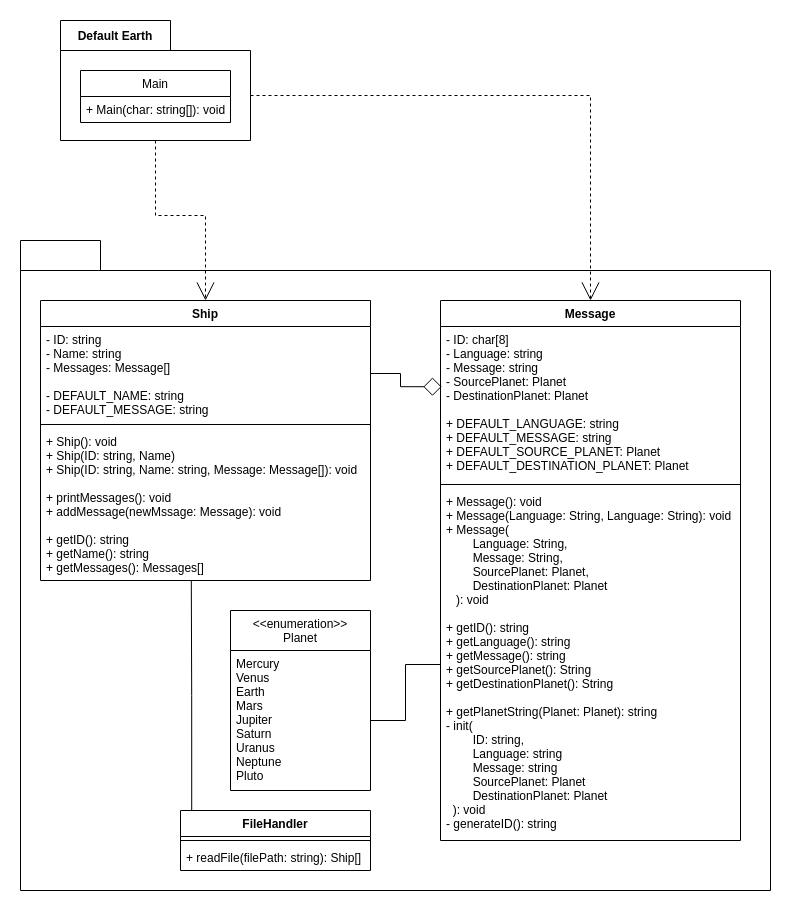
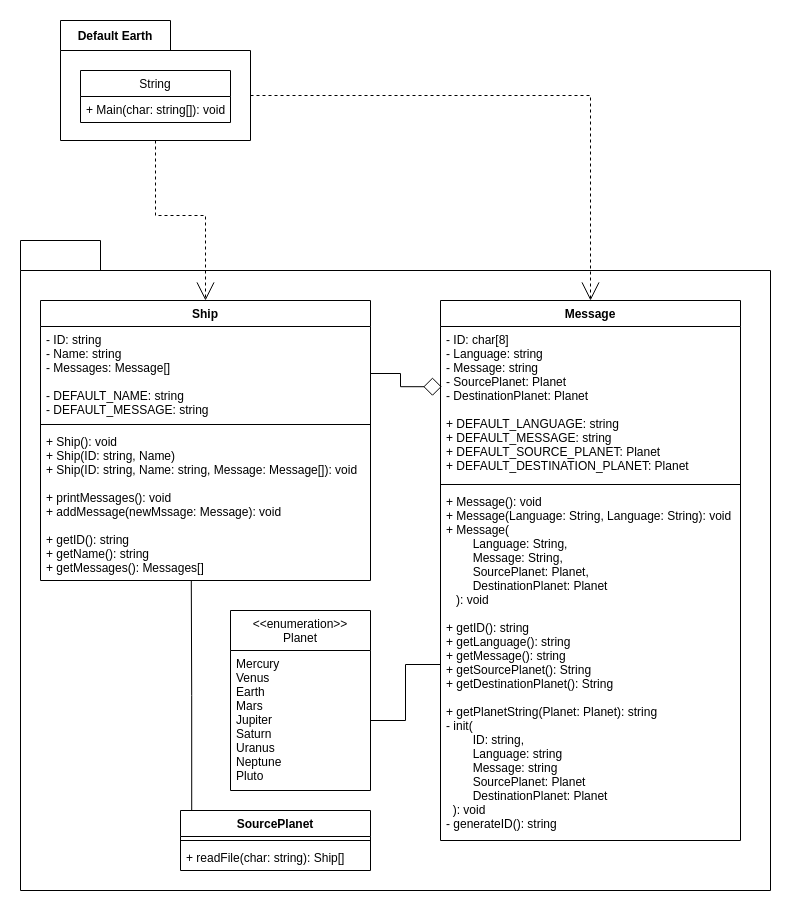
(155, 84) -> (155, 84)
(275, 824) -> (275, 824)
(290, 858) -> (279, 858)
